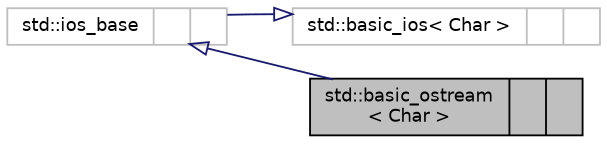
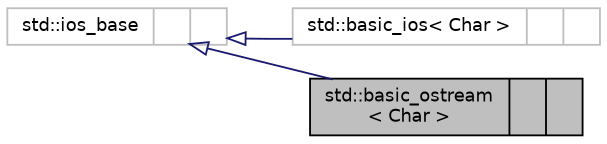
(251, 14) -> (269, 39)
